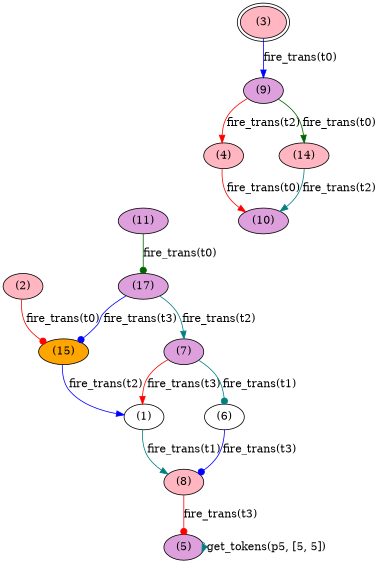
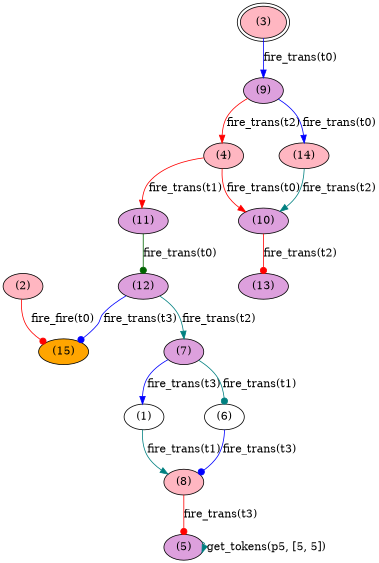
(295, 114) -> (295, 114)
none -> (165, 169)
(143, 286) -> (143, 286)
none -> (263, 286)
(63, 319) -> (63, 319)
(150, 374) -> (150, 374)
(79, 399) -> none
